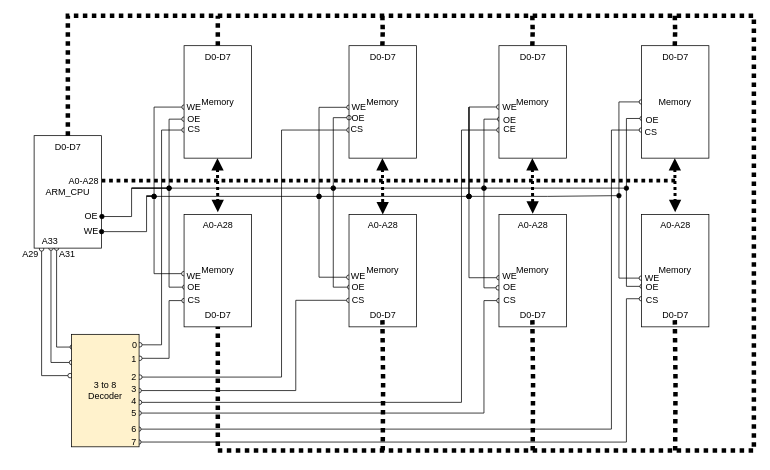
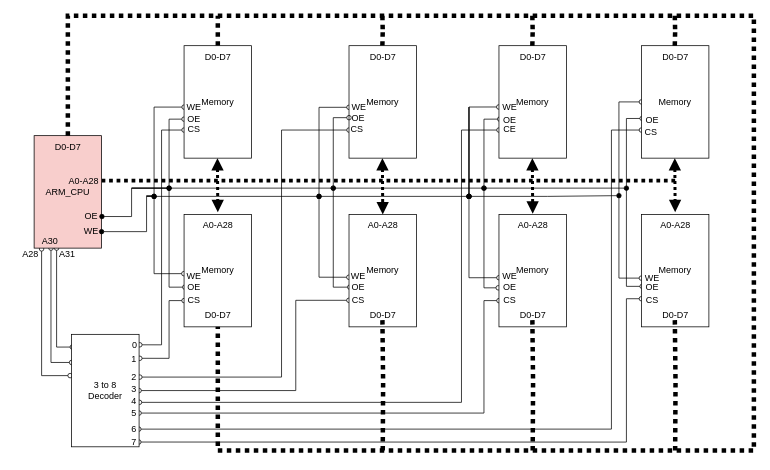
(68, 192) -> (68, 192)
(50, 241) -> (50, 241)
(31, 254) -> (31, 254)
(105, 390) -> (105, 390)
